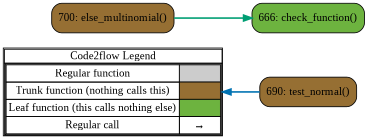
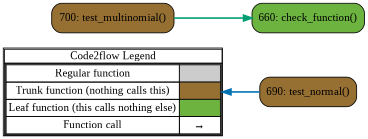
(113, 18) -> (113, 18)
(308, 18) -> (308, 18)
(93, 125) -> (93, 125)
